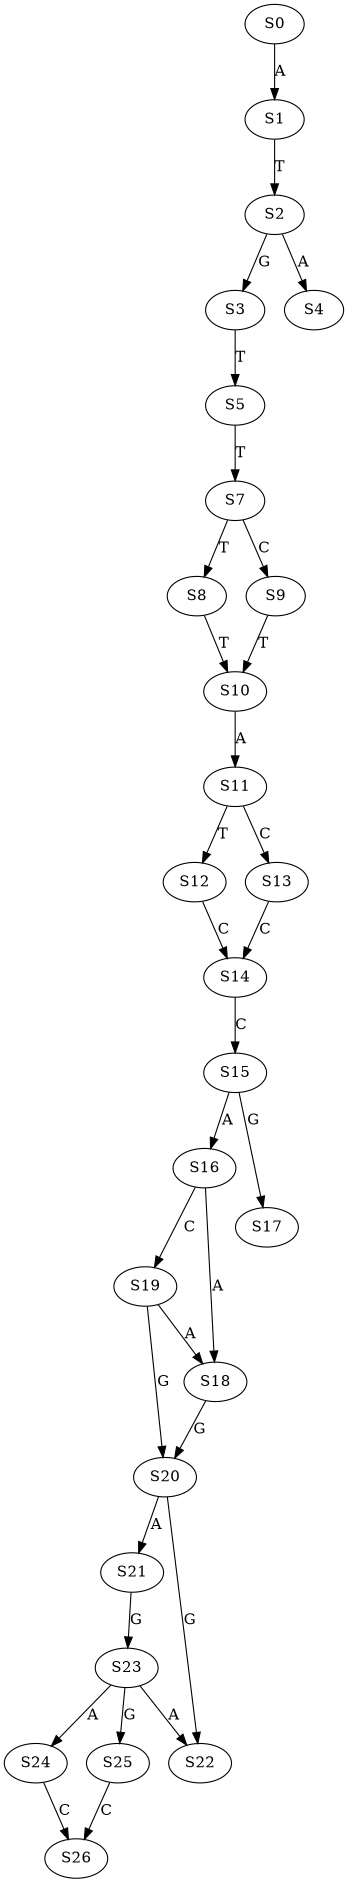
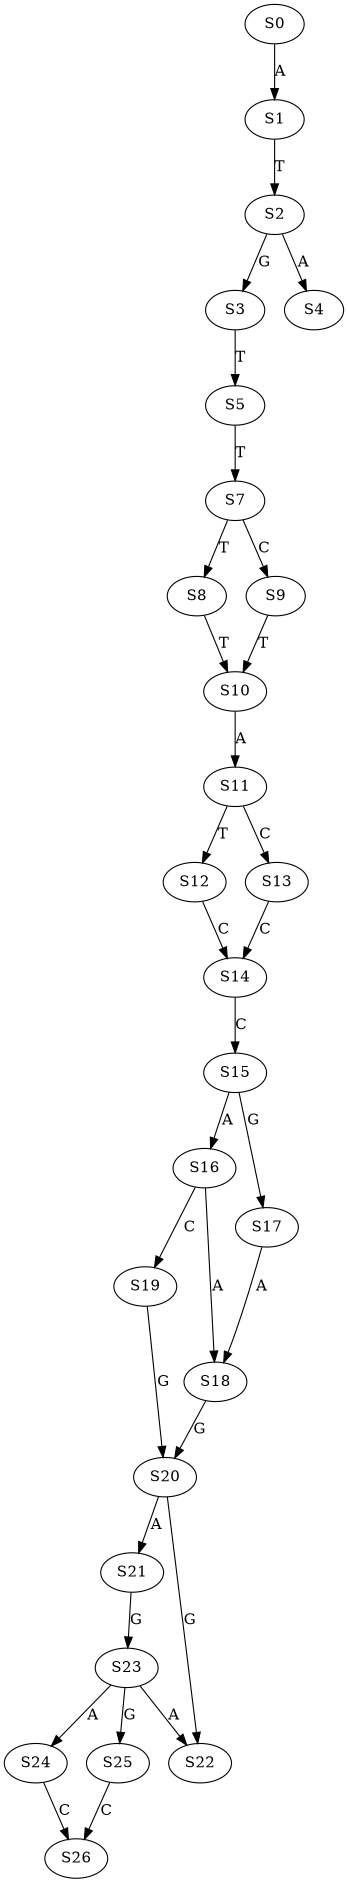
(177, 1330) -> (246, 1300)
